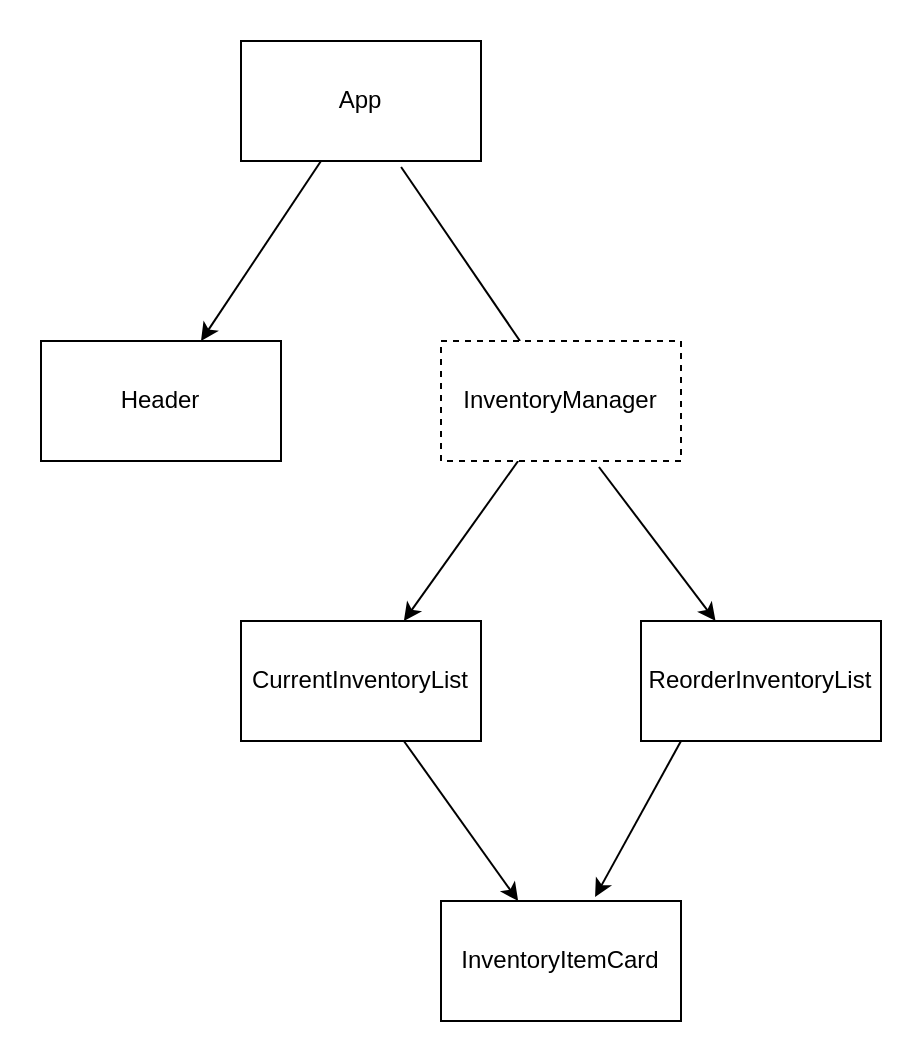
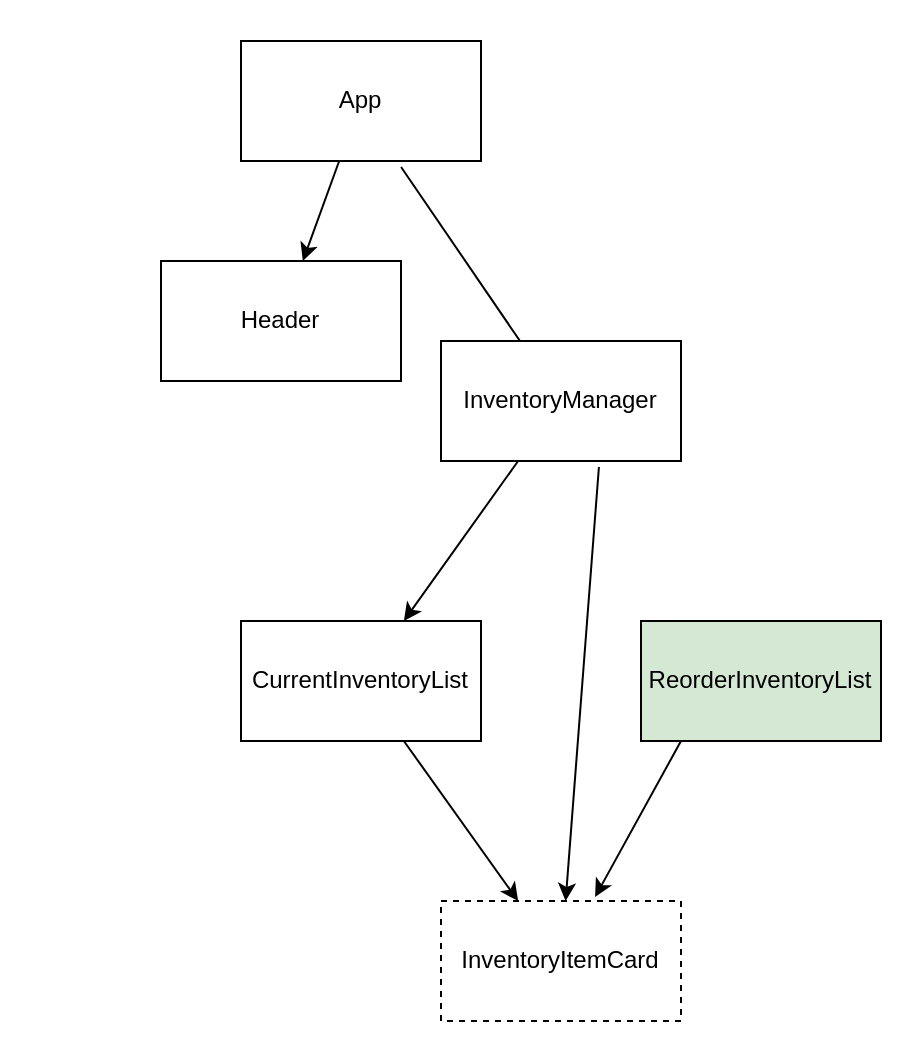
(161, 401) -> (281, 321)
(561, 401) -> (561, 401)
(653, 539) -> (583, 678)
(761, 681) -> (761, 681)
(561, 961) -> (561, 961)
